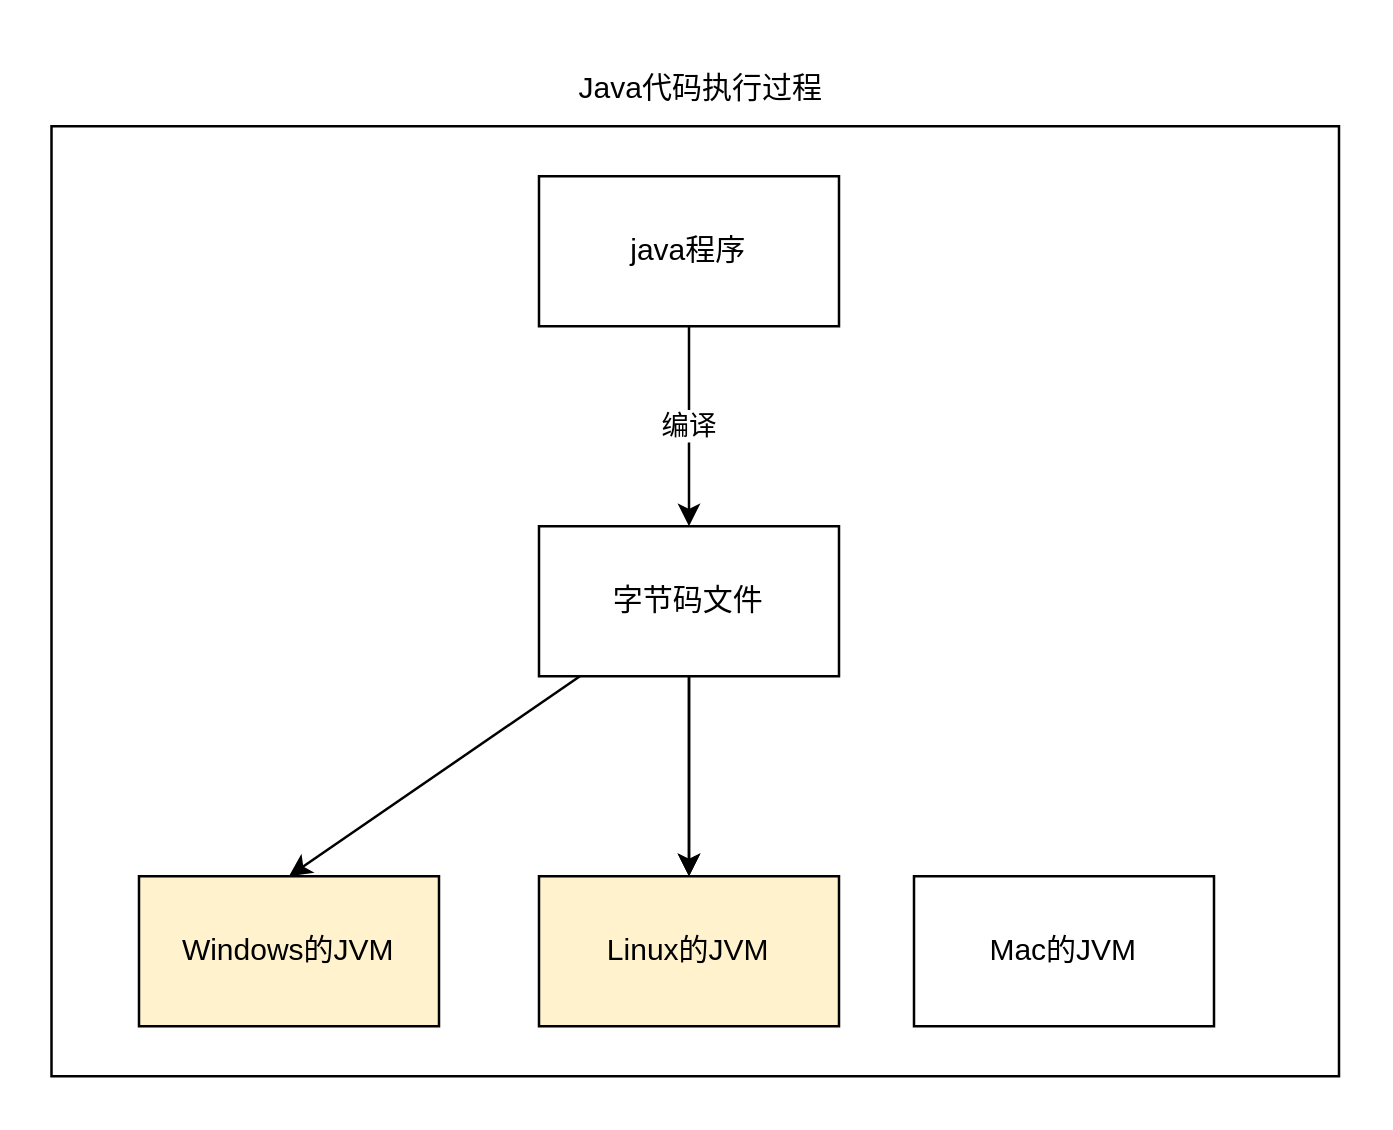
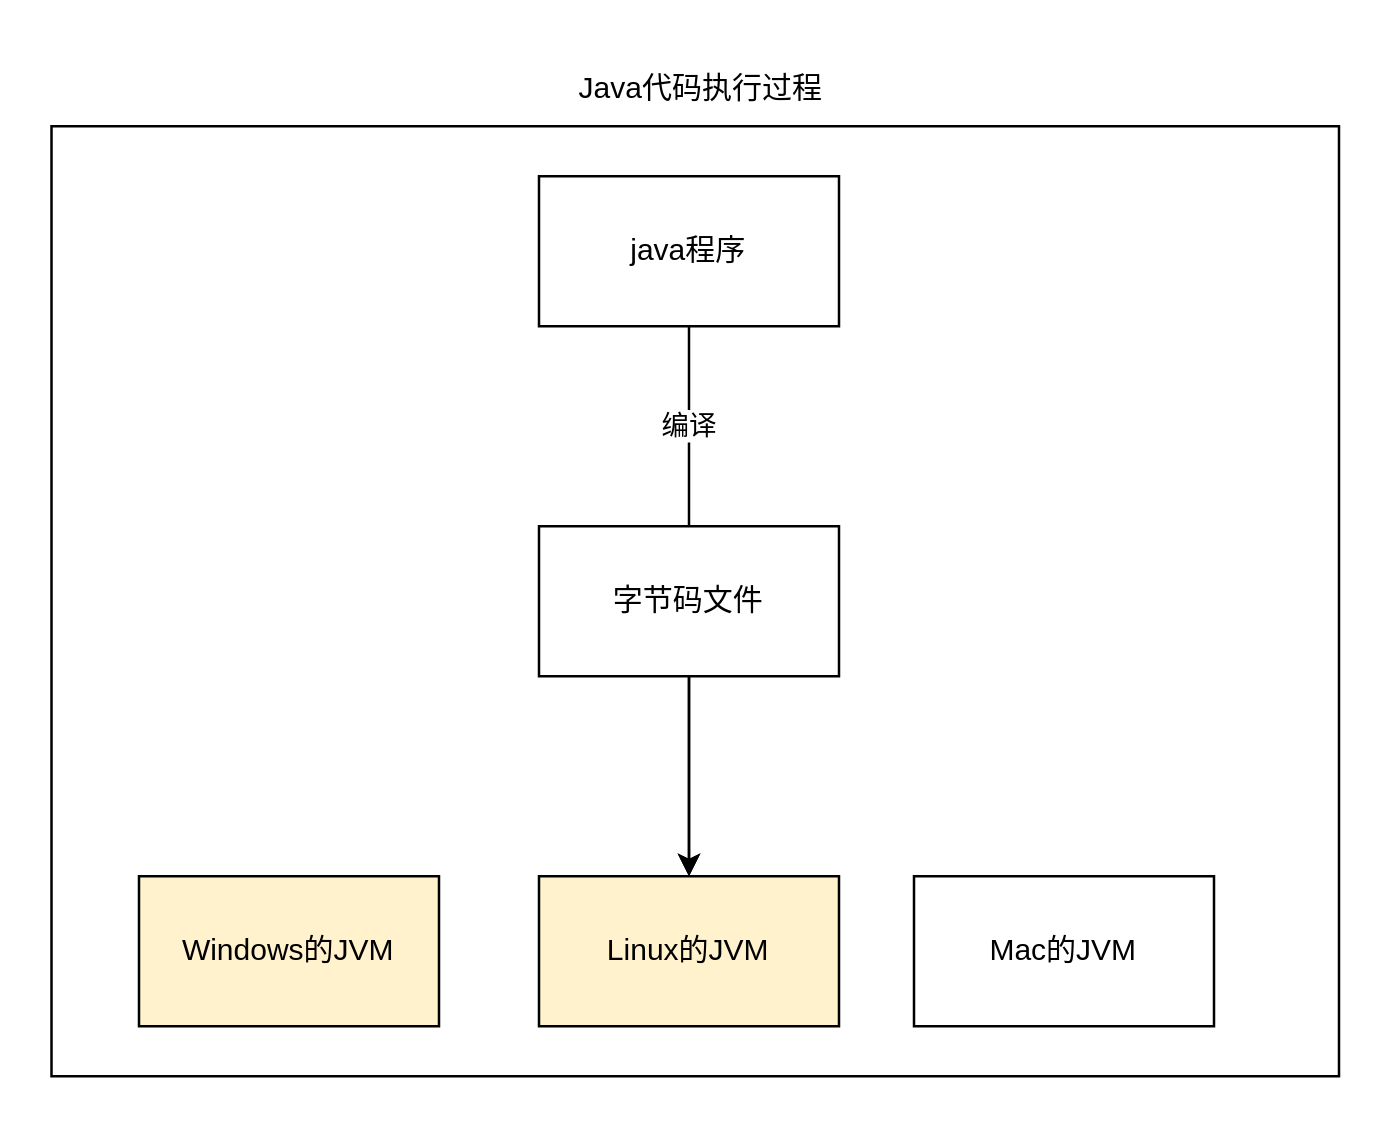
(689, 508) -> (689, 515)
(441, 771) -> none
